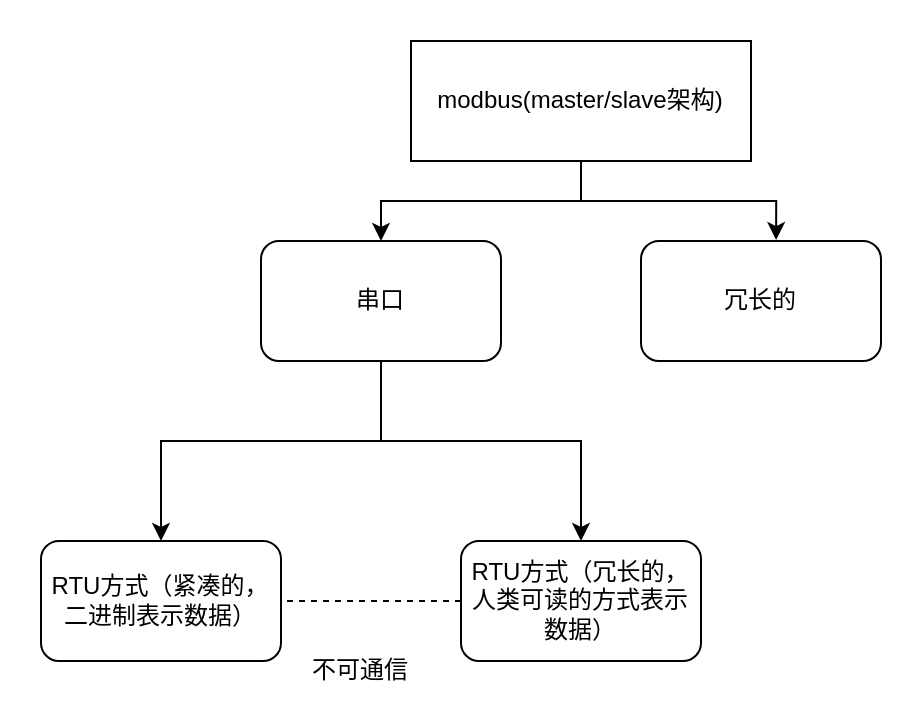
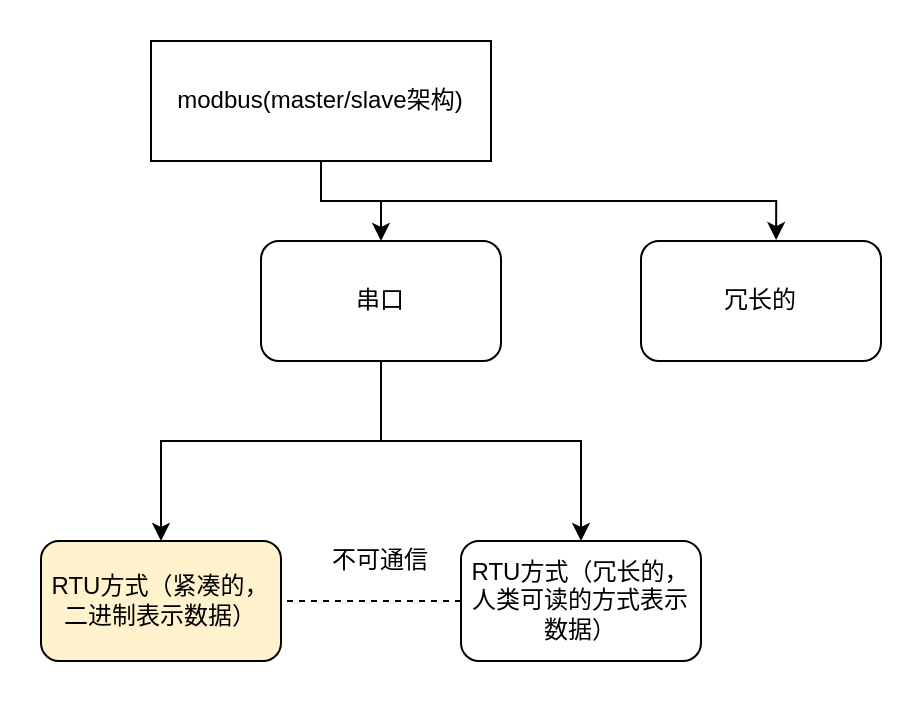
(581, 101) -> (321, 101)
(161, 601) -> (161, 601)
(361, 671) -> (381, 561)
